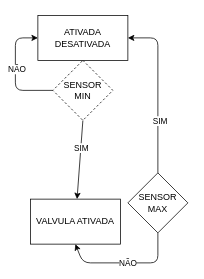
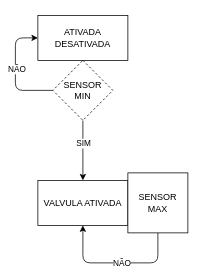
(157, 41) -> none
(158, 203) -> (158, 203)
(75, 222) -> (83, 203)
